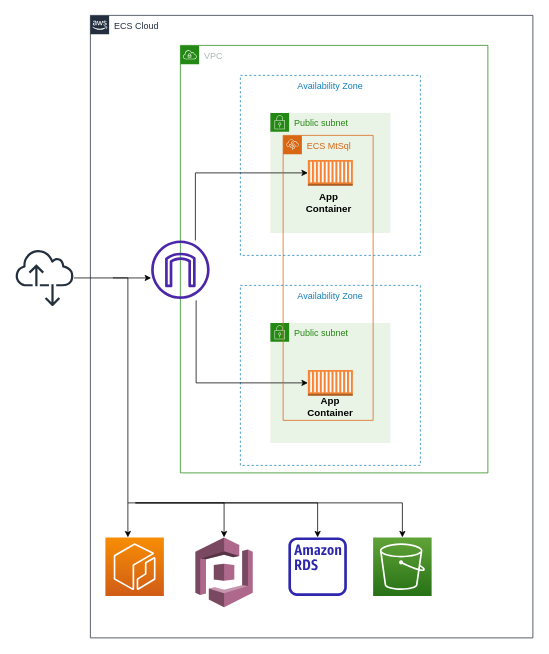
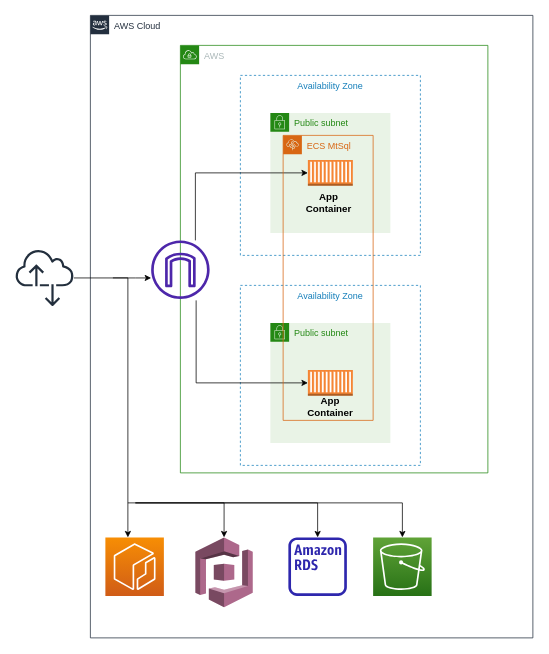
(135, 26) -> (135, 26)
(212, 56) -> (212, 56)
